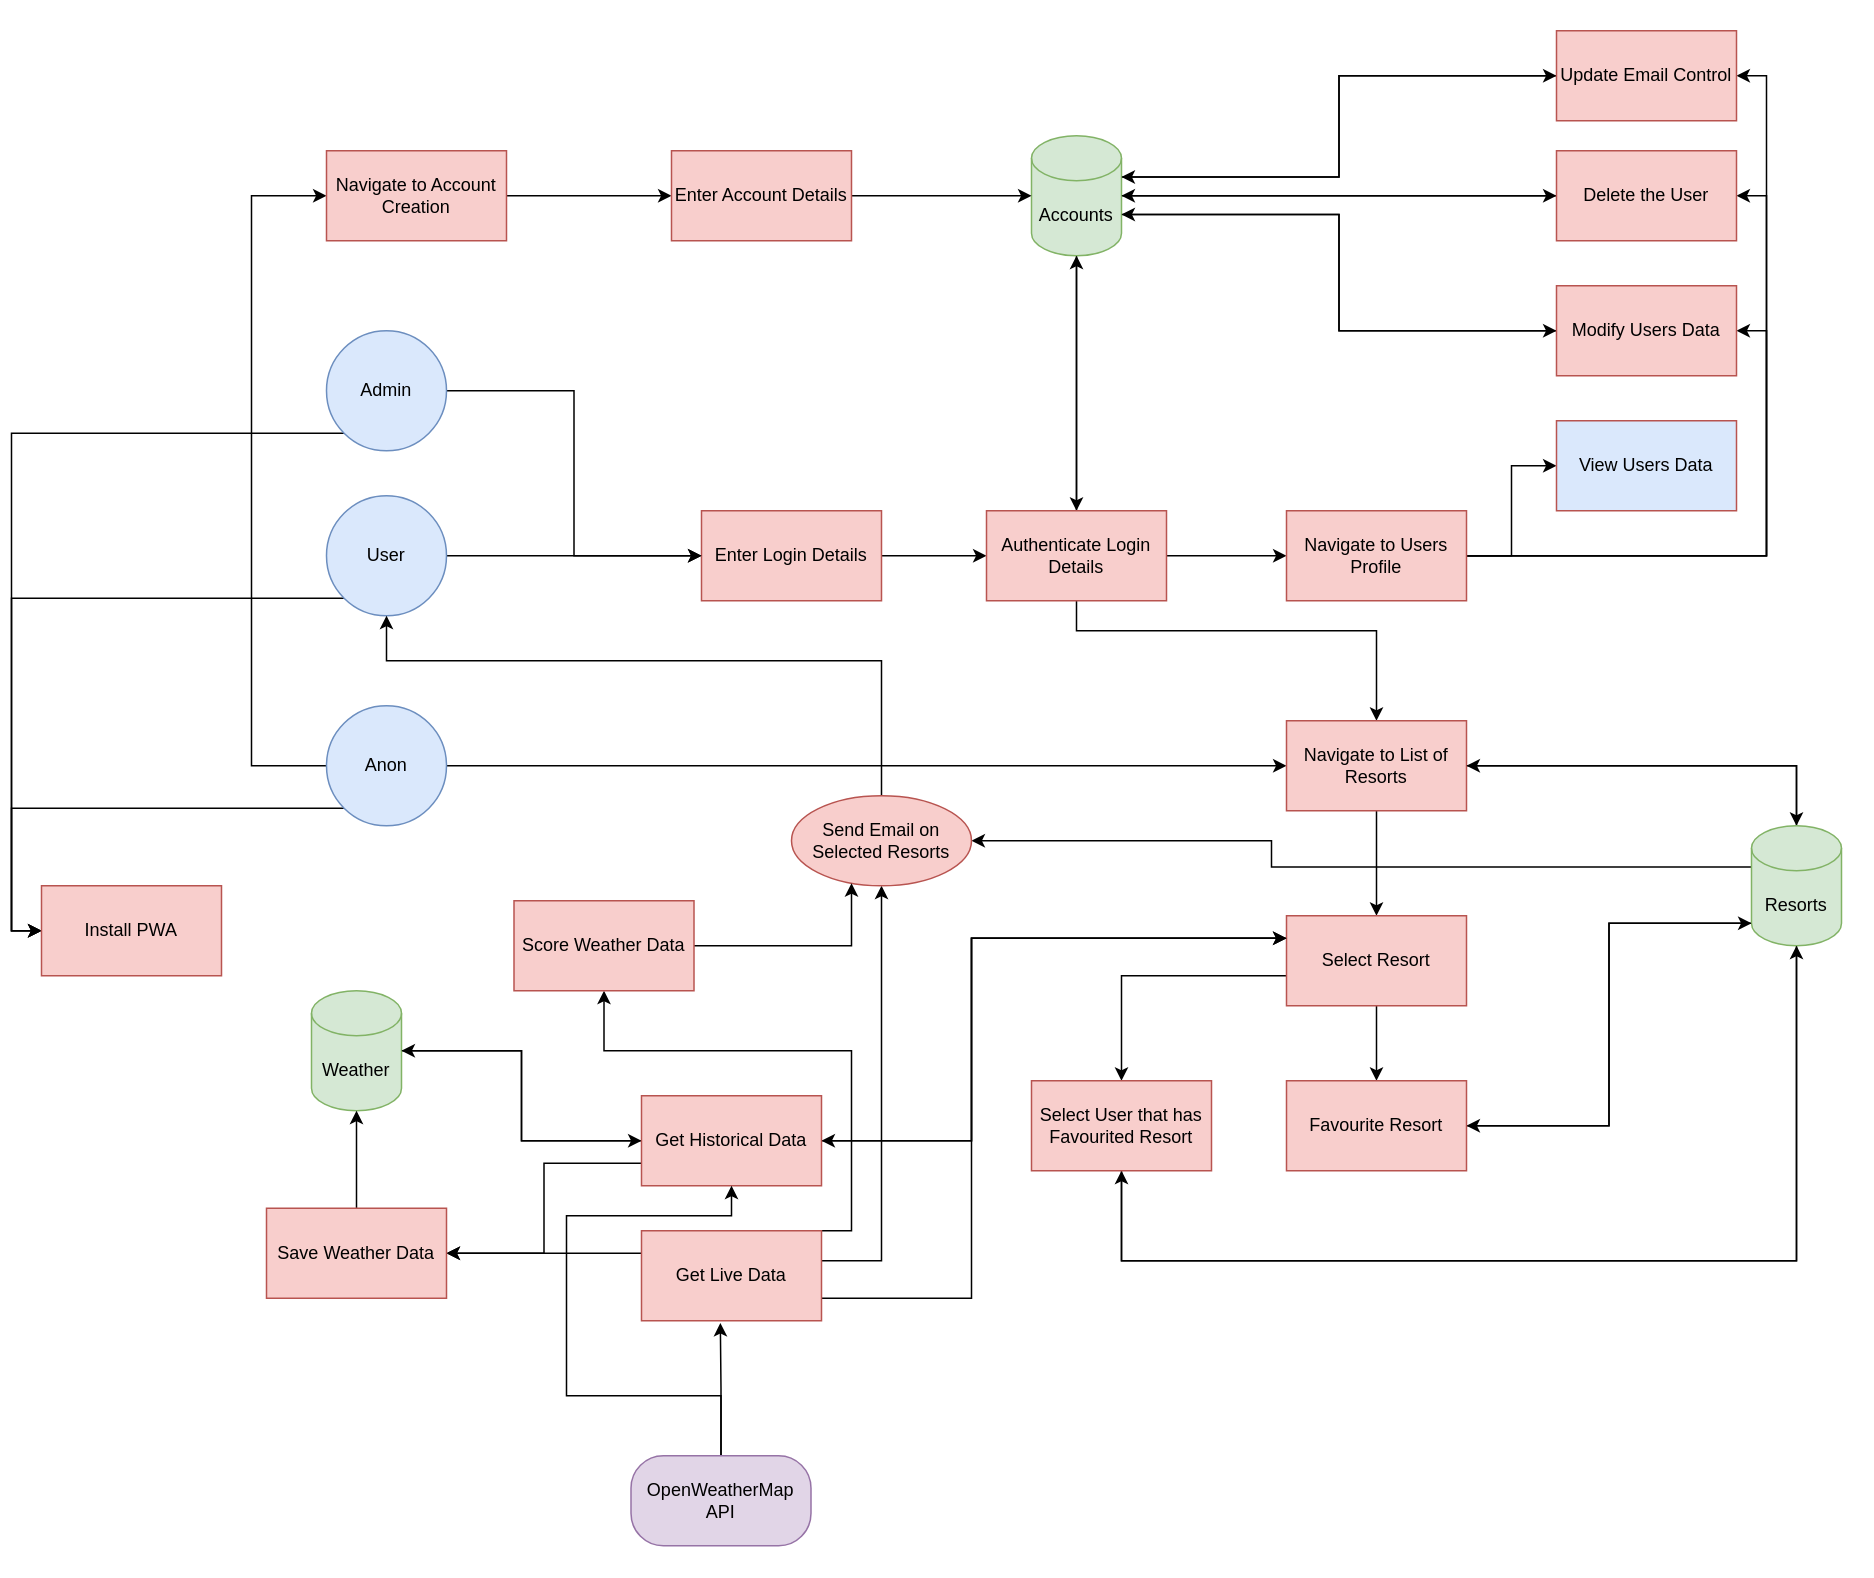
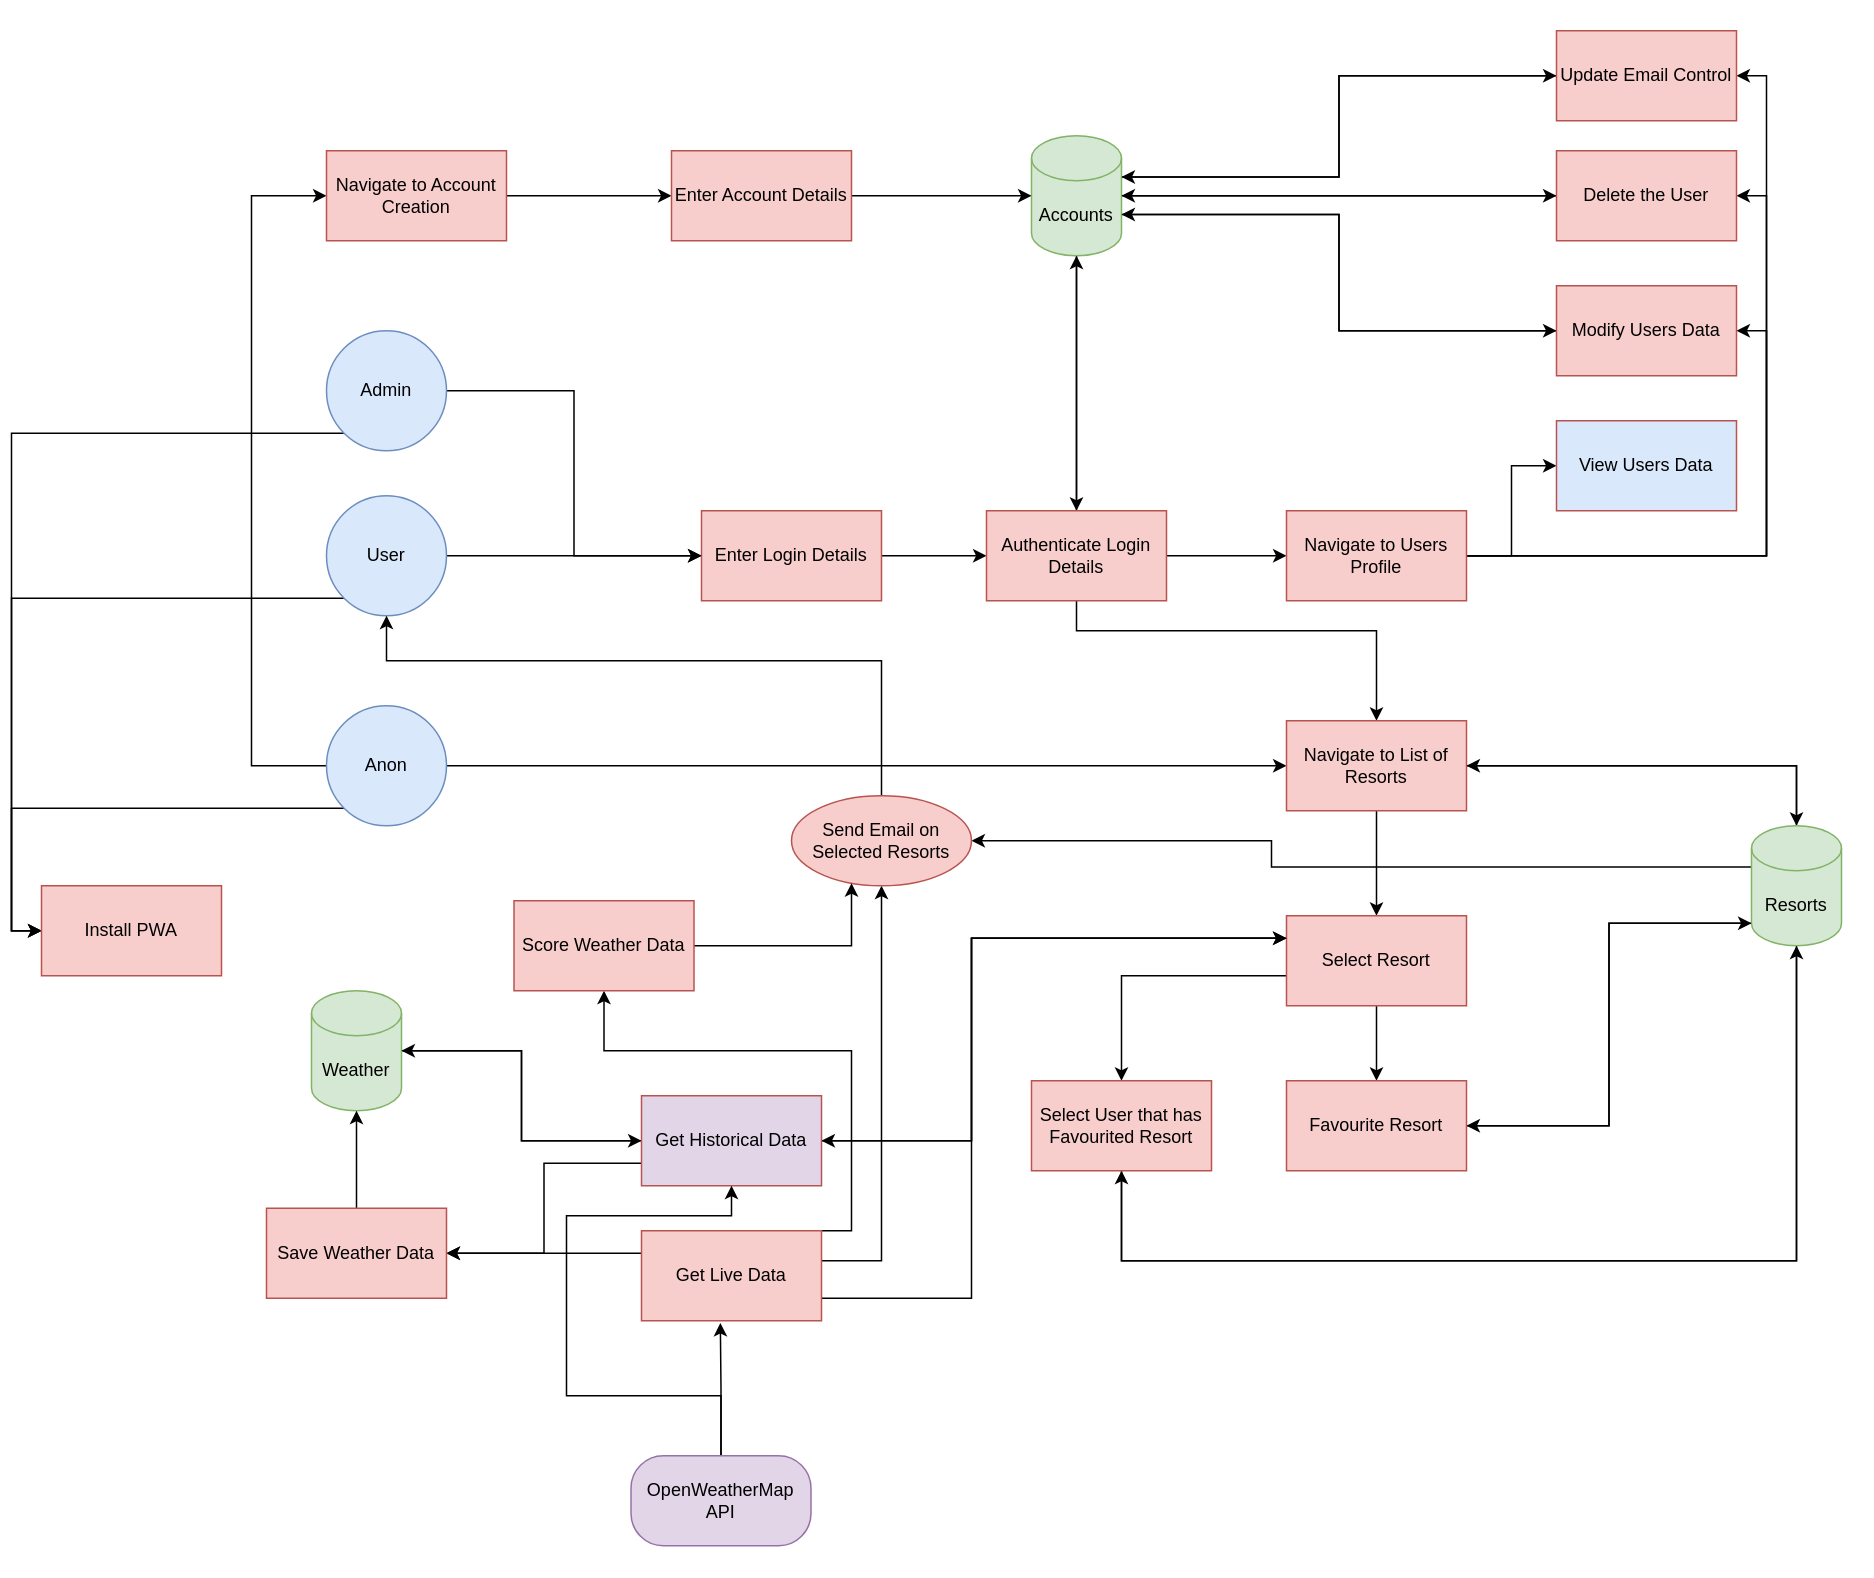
(731, 1141) -> (731, 1141)
